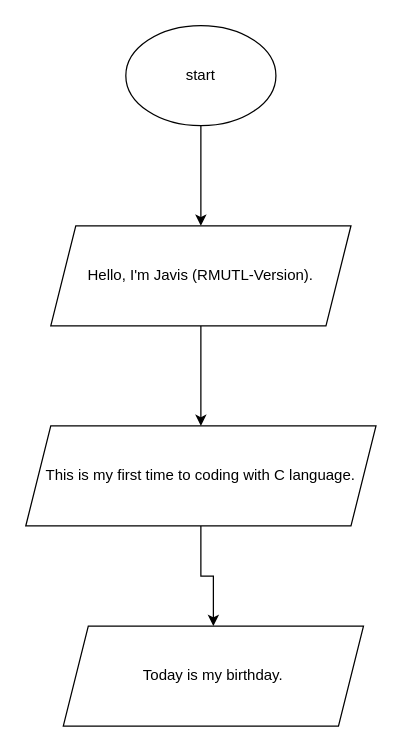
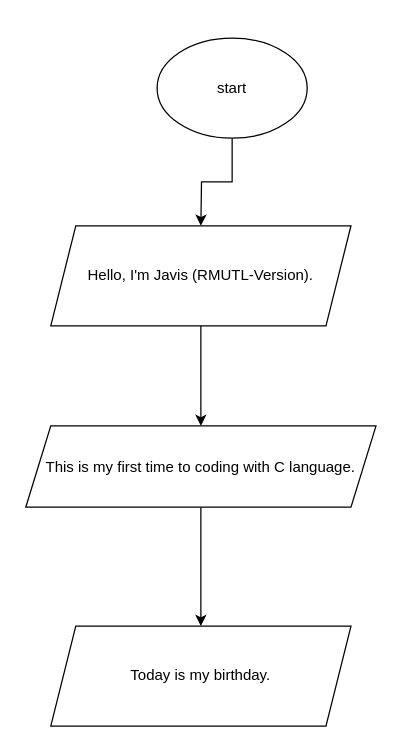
(201, 76) -> (232, 88)
(201, 476) -> (201, 466)
(213, 676) -> (201, 676)
